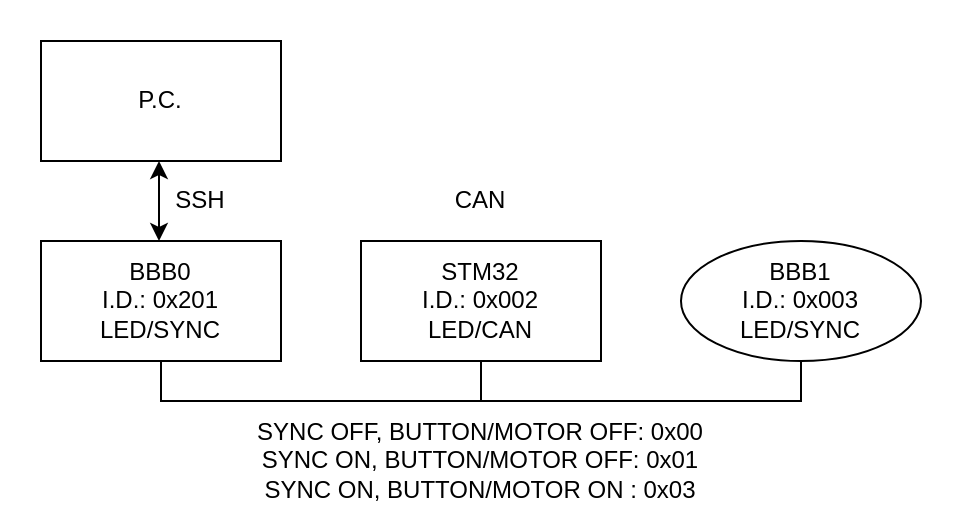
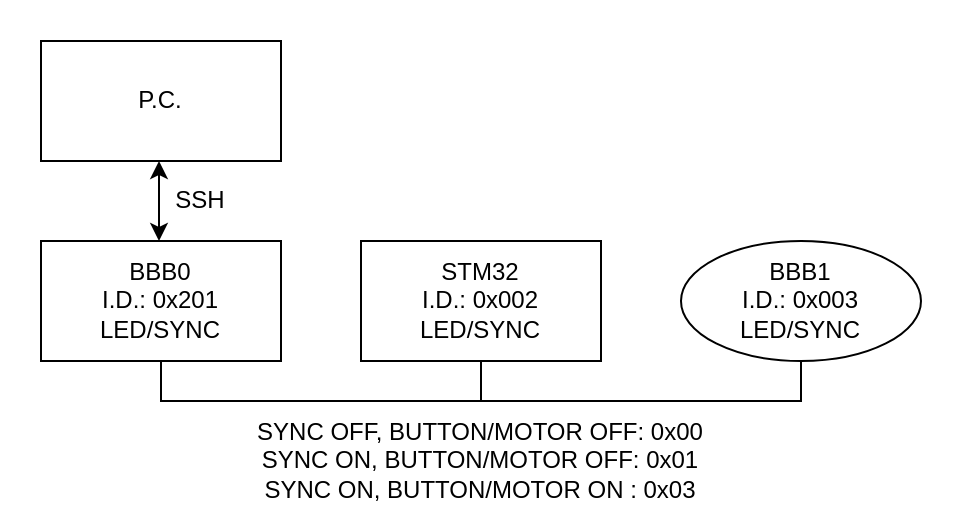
(481, 201) -> none
(481, 301) -> (481, 301)
